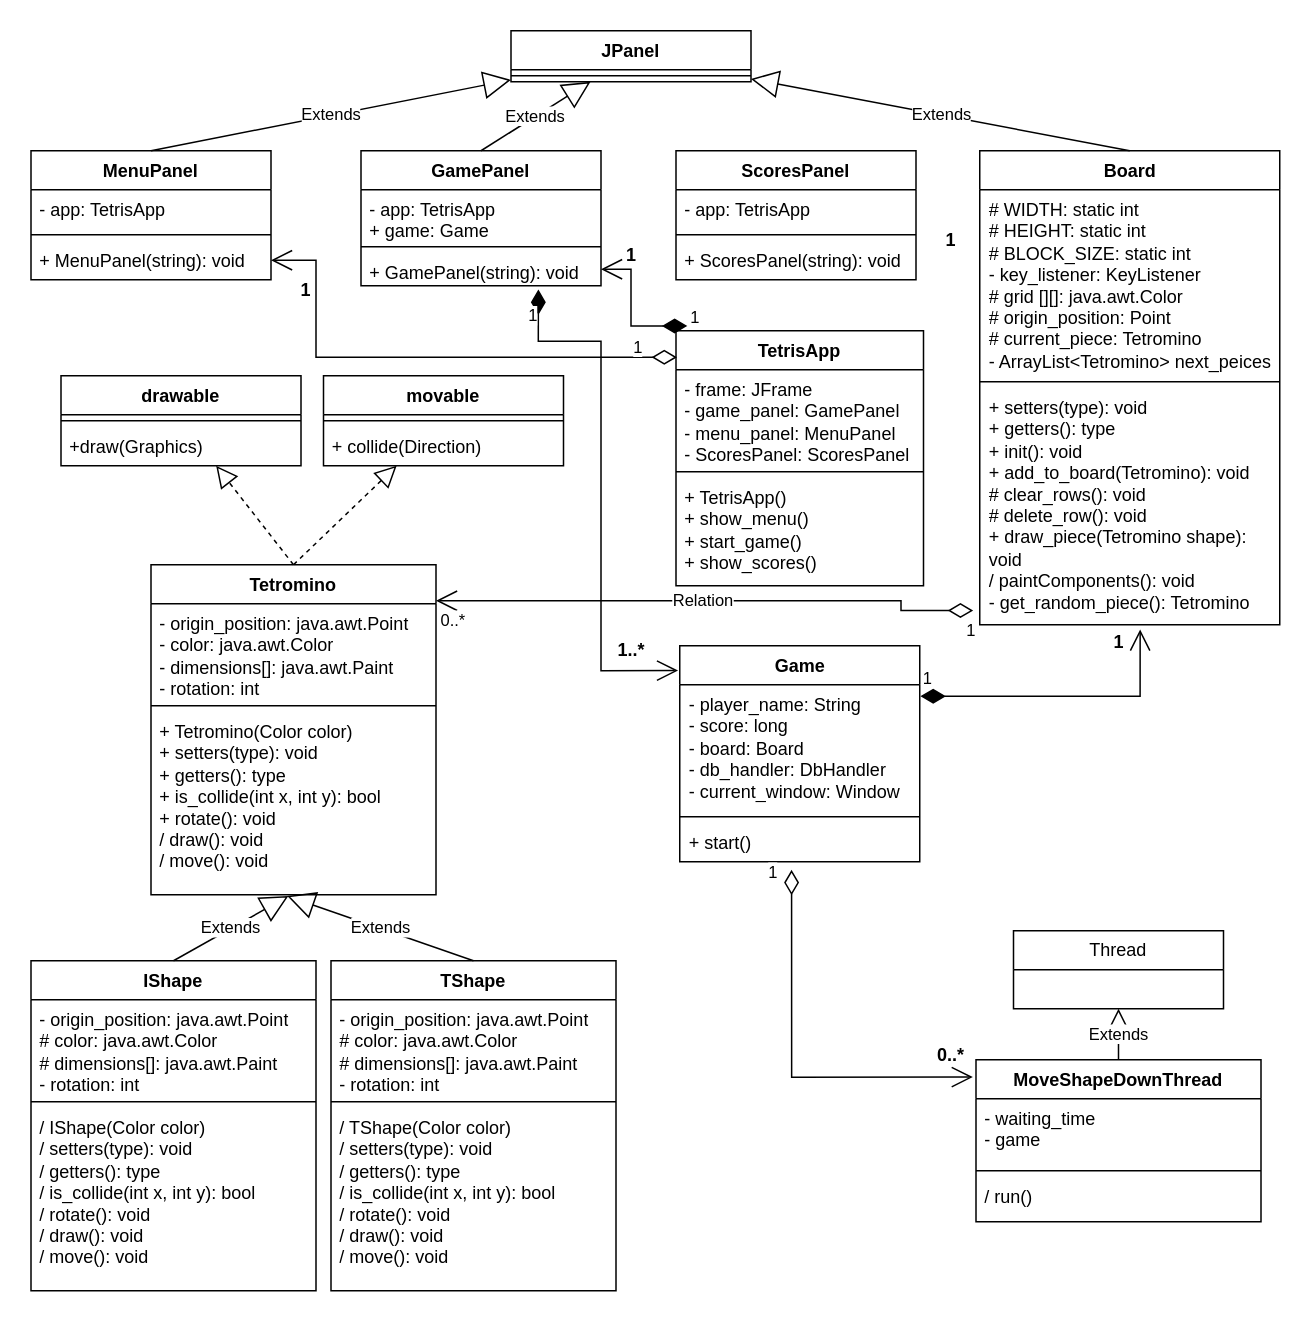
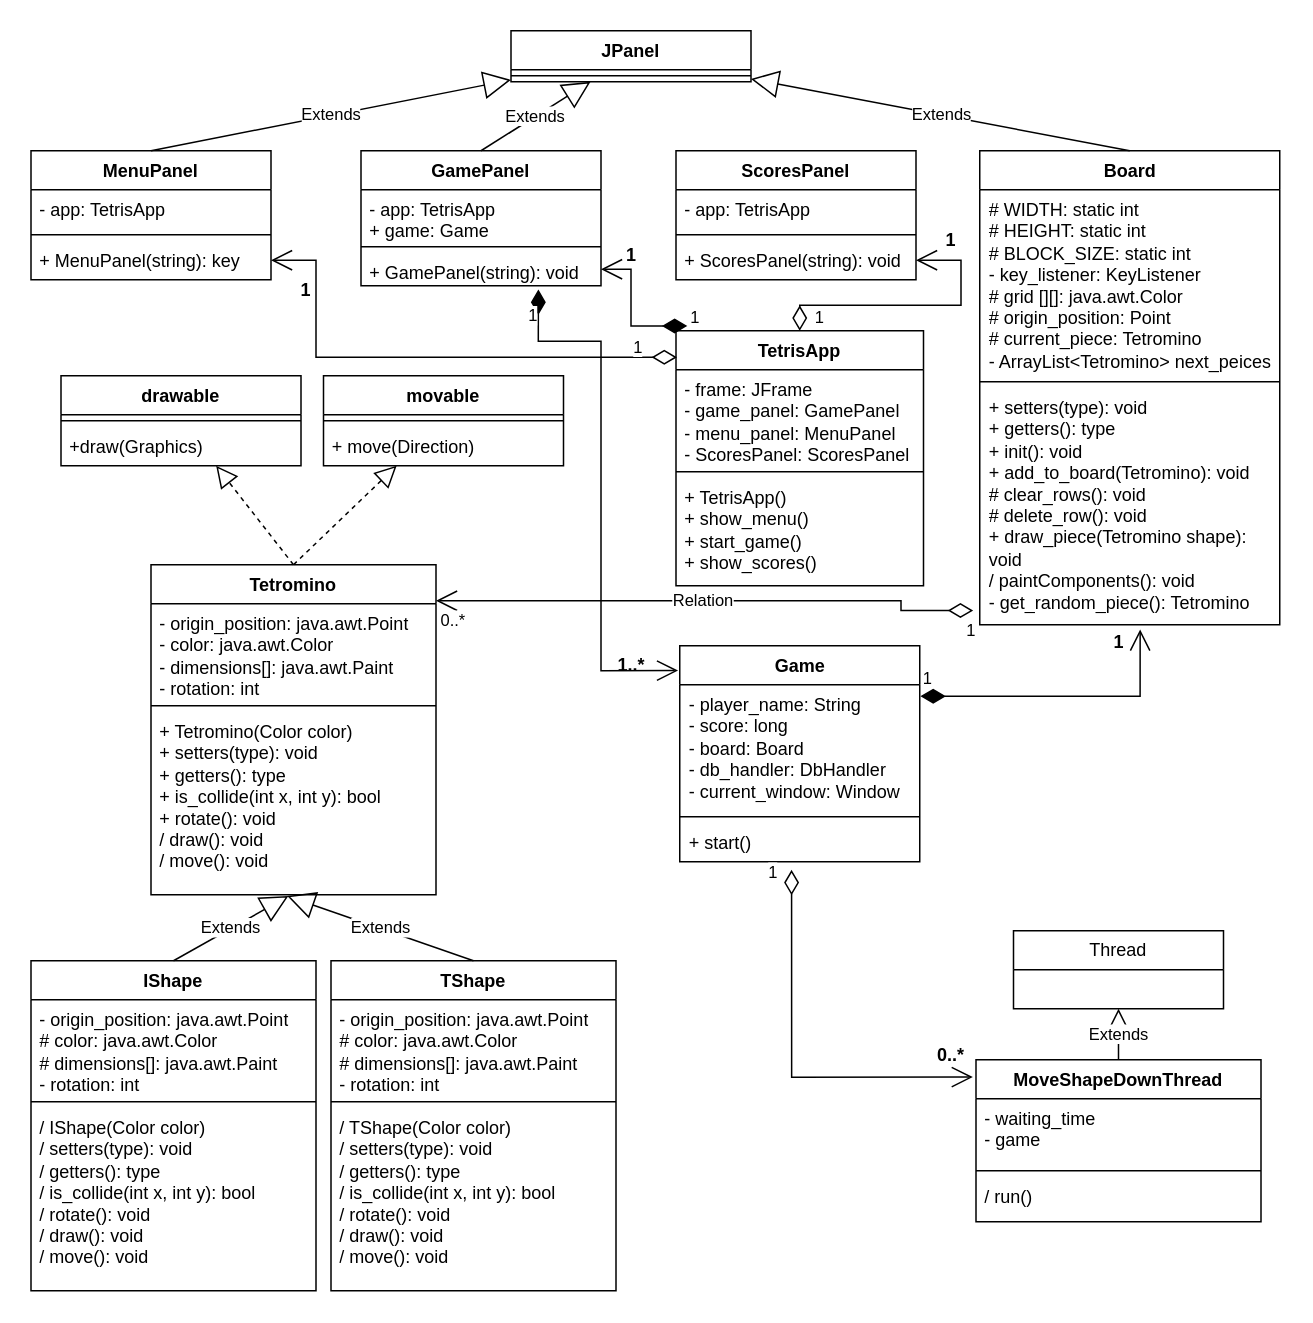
(152, 262) -> (149, 262)
none -> (923, 305)
(419, 448) -> (411, 448)
(631, 650) -> (631, 665)
